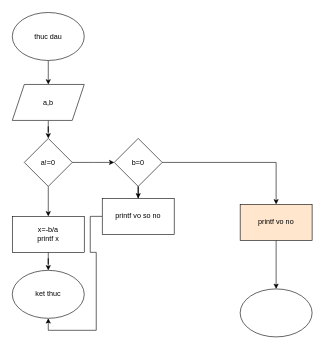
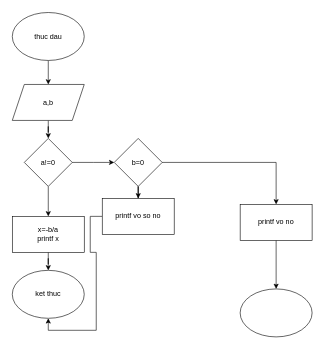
(276, 222) -> (276, 222)
